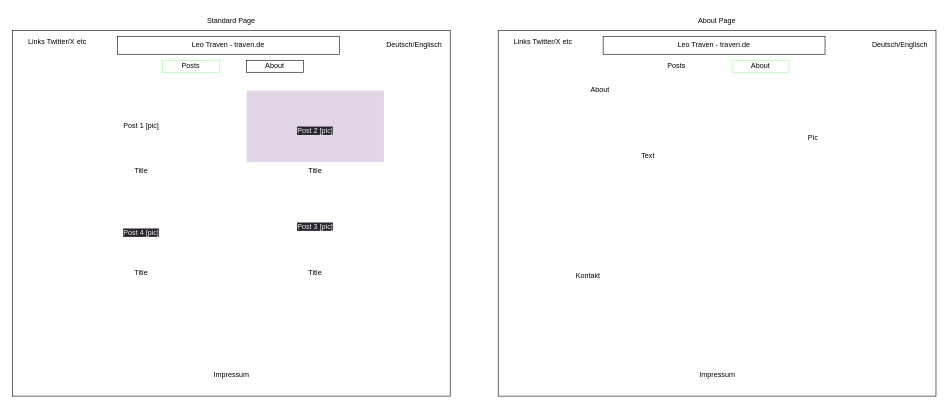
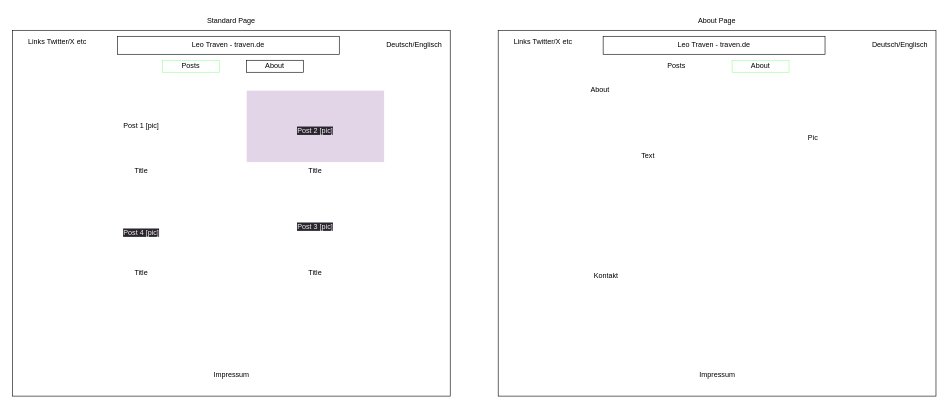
(588, 276) -> (606, 276)
